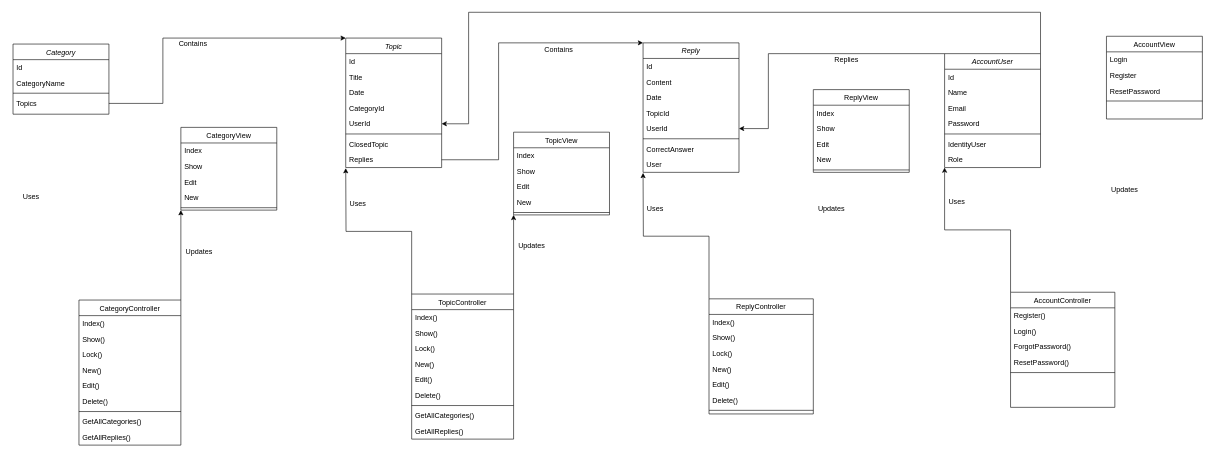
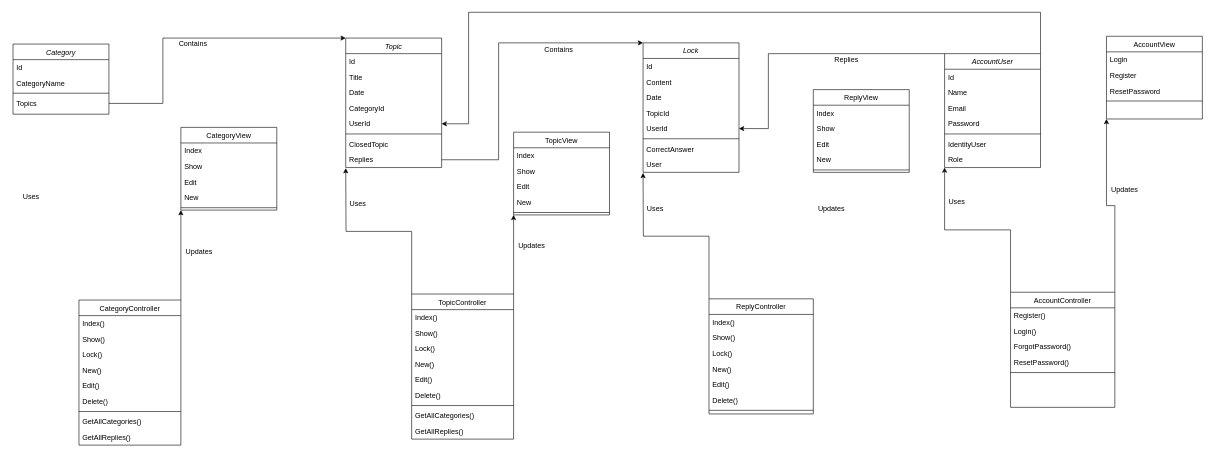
(691, 51) -> (691, 51)
none -> (1107, 169)
